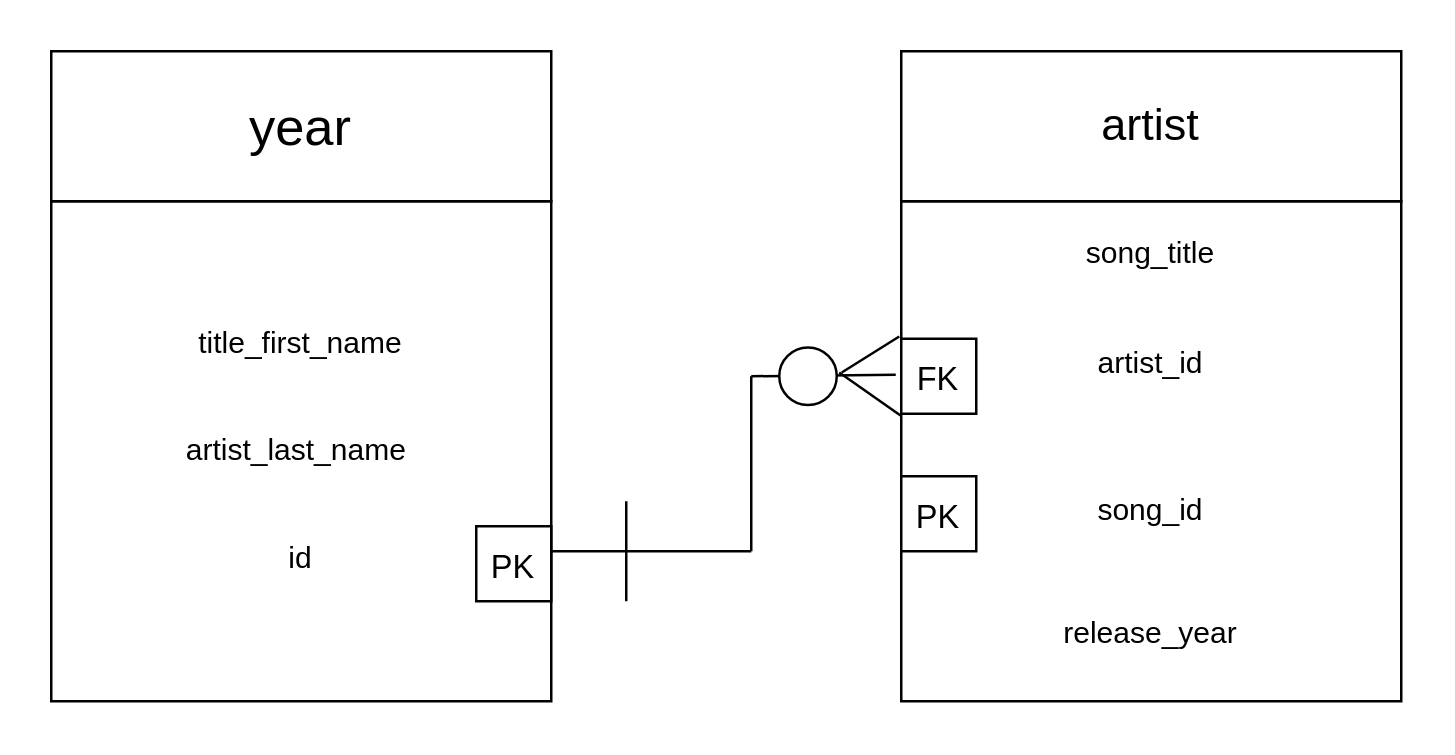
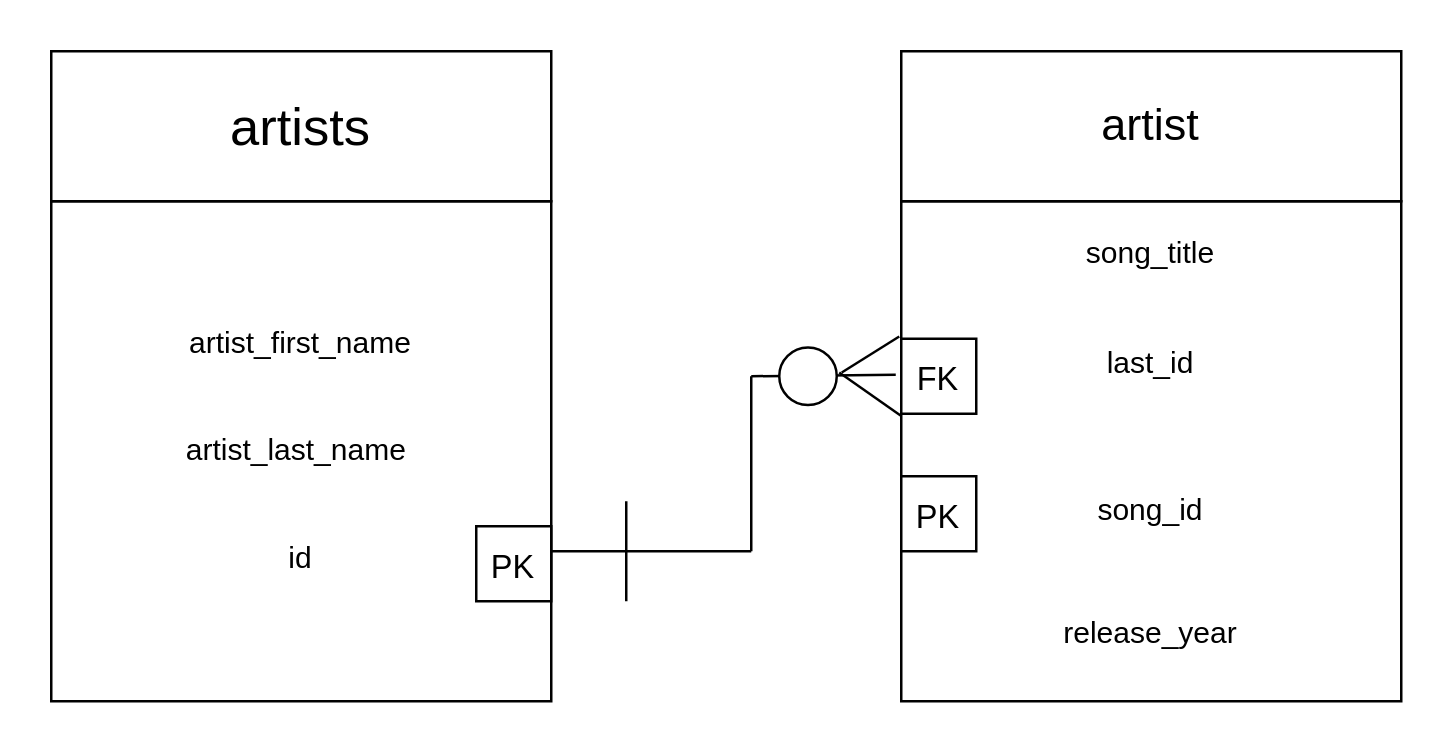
(301, 126) -> (301, 126)
(301, 451) -> (301, 451)
(1151, 451) -> (1151, 451)
